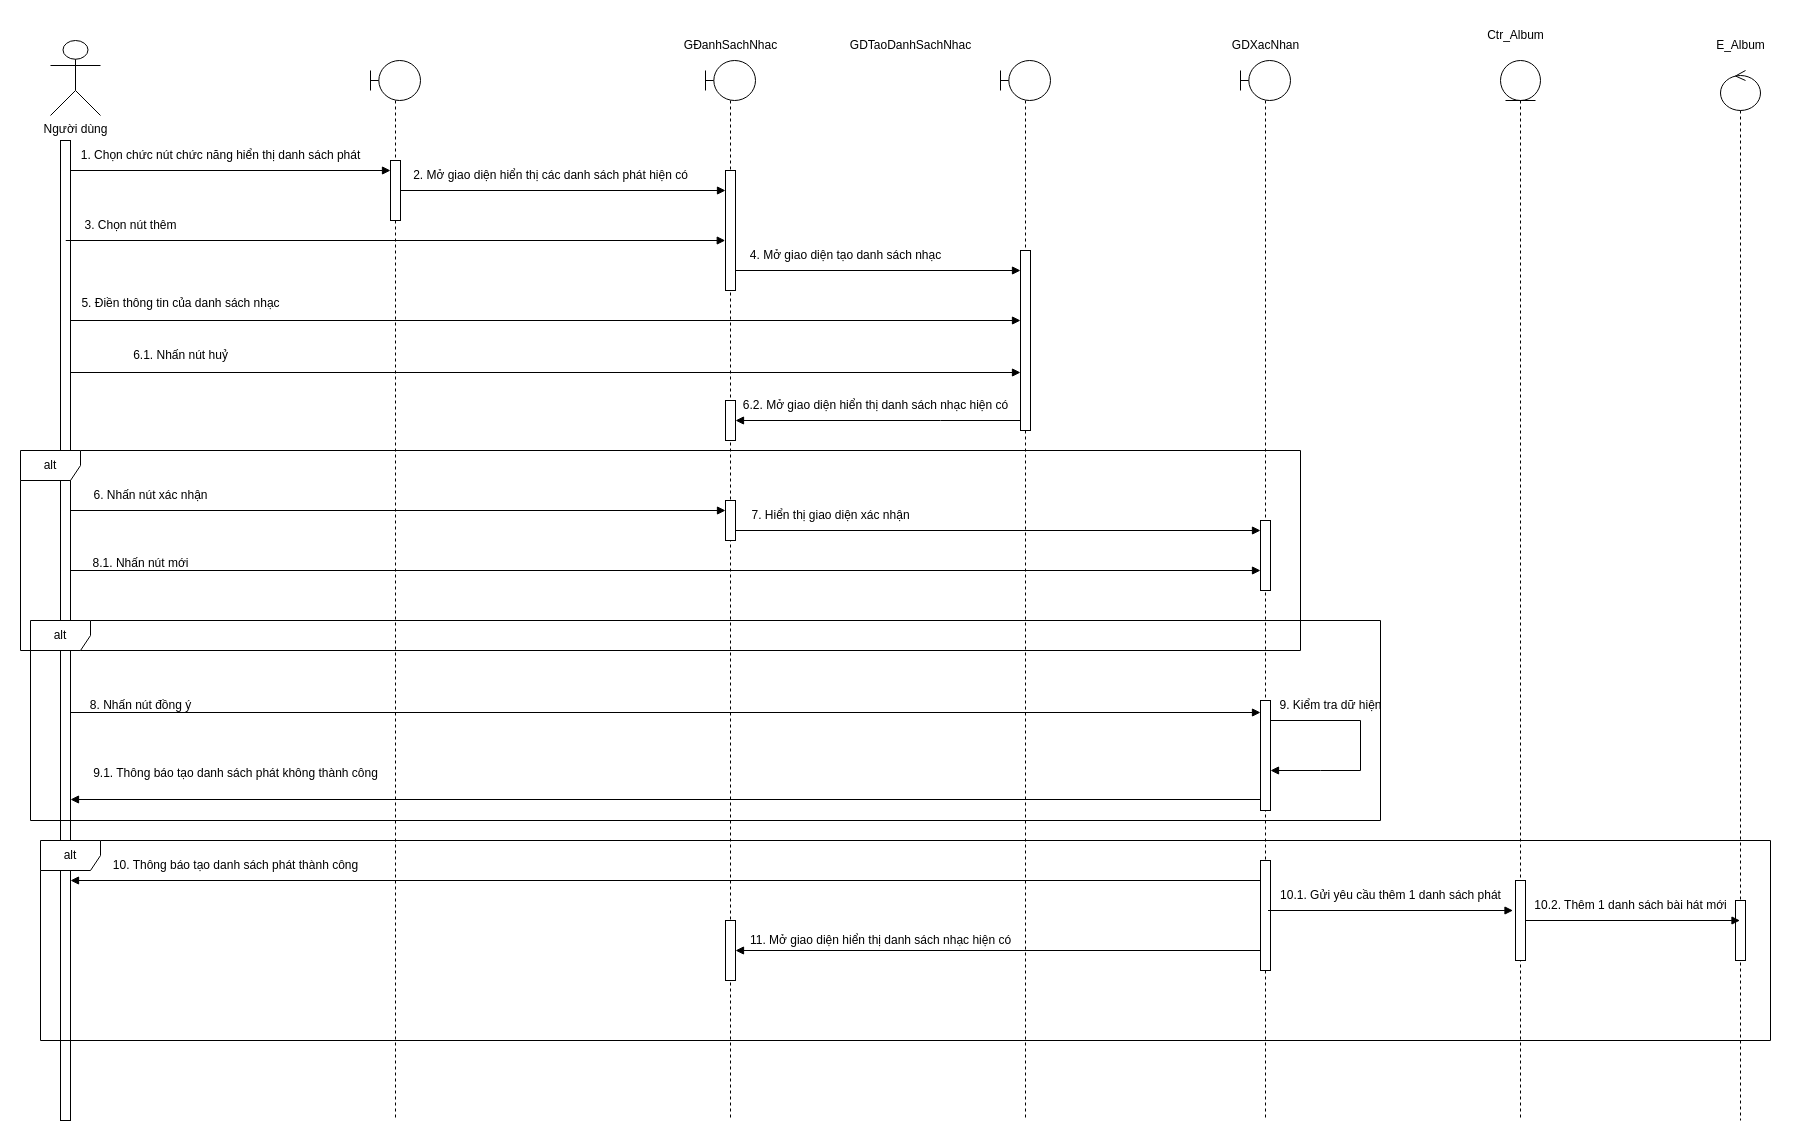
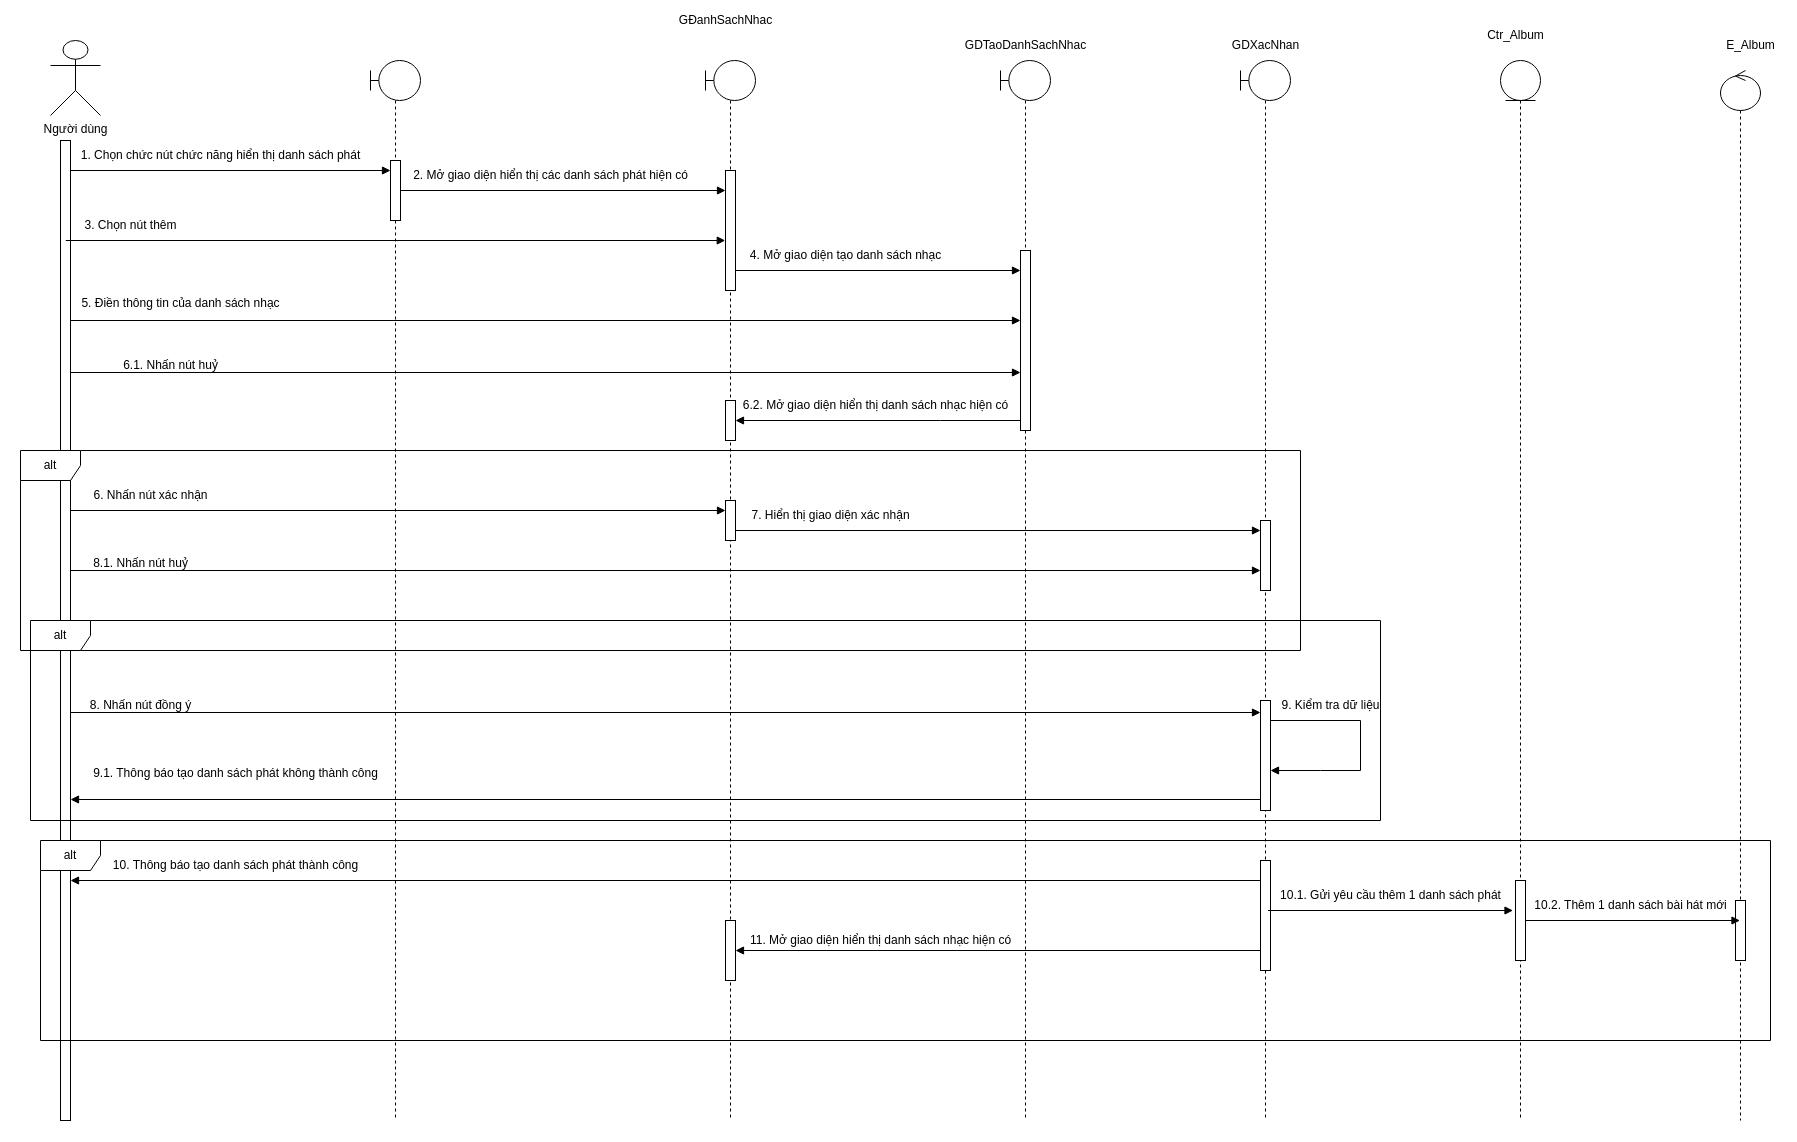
(731, 46) -> (726, 21)
(911, 46) -> (1026, 46)
(1741, 46) -> (1751, 46)
(181, 356) -> (171, 366)
(141, 564) -> (141, 564)
(1331, 706) -> (1331, 706)
